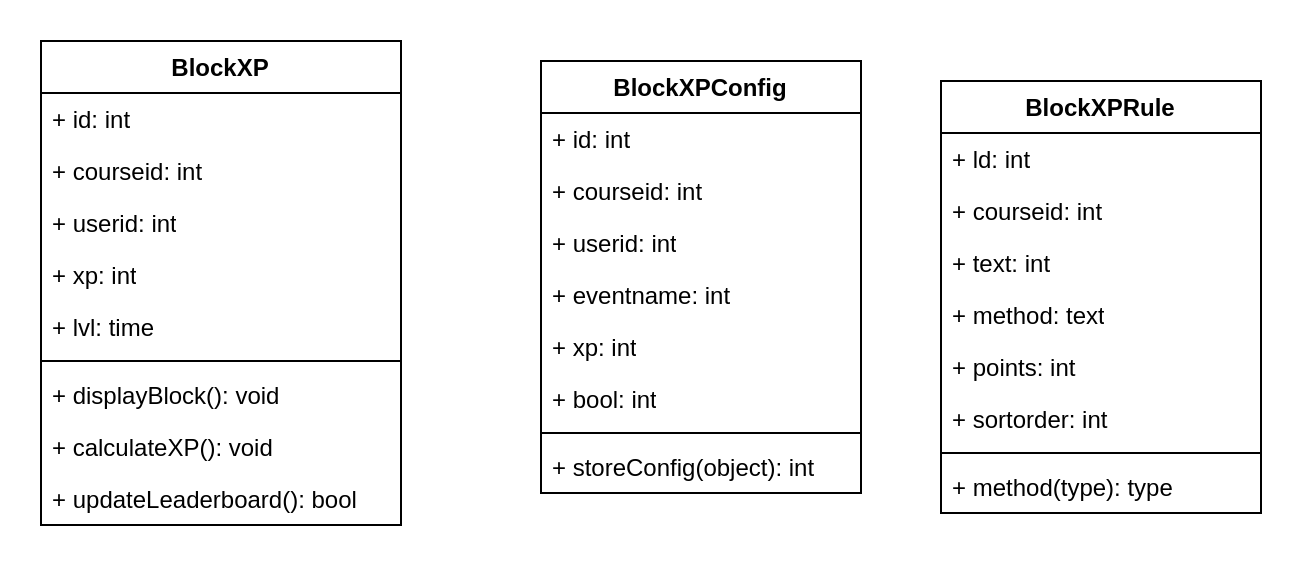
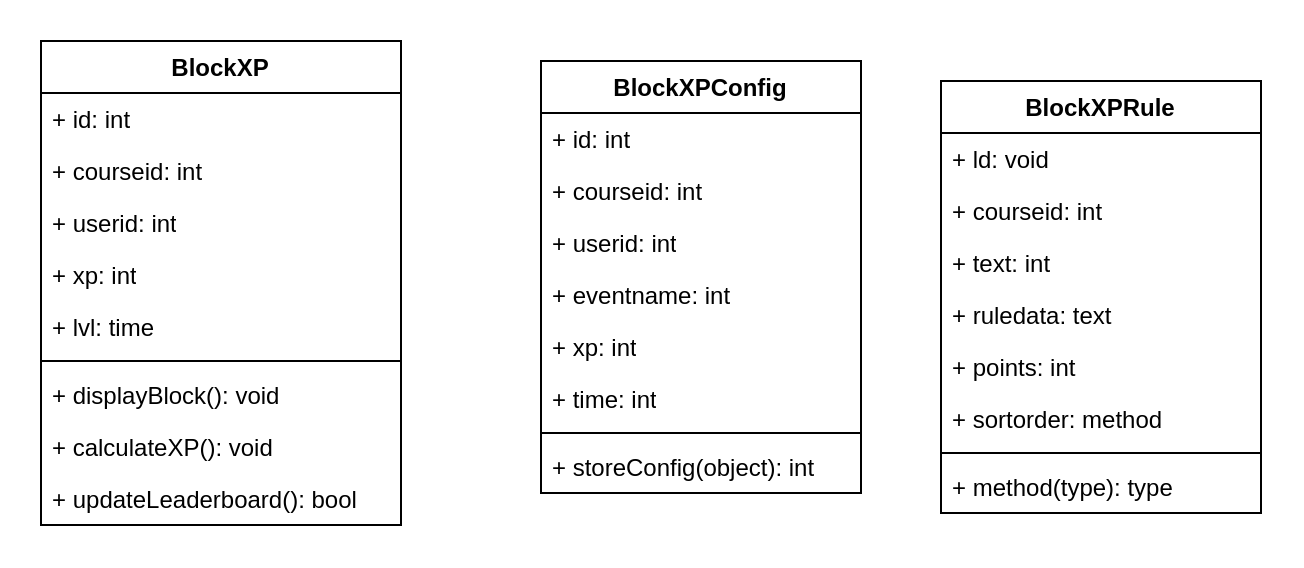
(998, 161) -> (1005, 161)
(1038, 317) -> (1048, 317)
(611, 401) -> (611, 401)
(1048, 421) -> (1071, 421)
